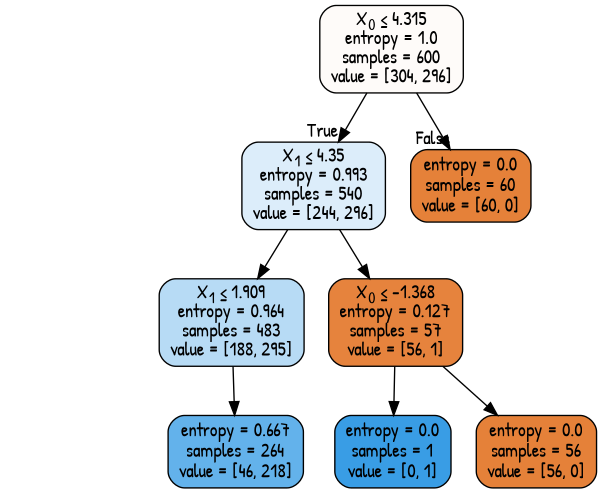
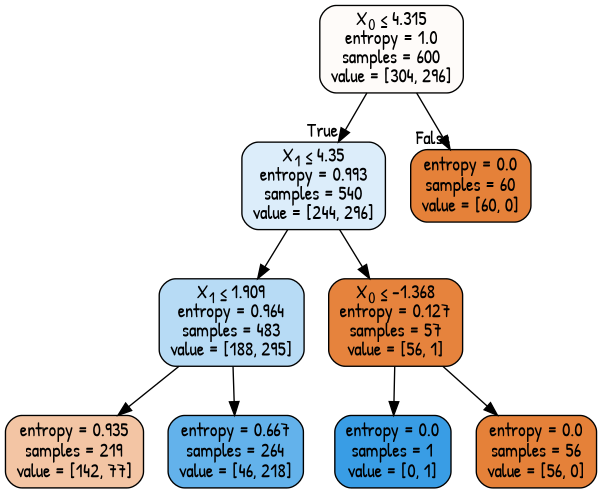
none -> (74, 452)
